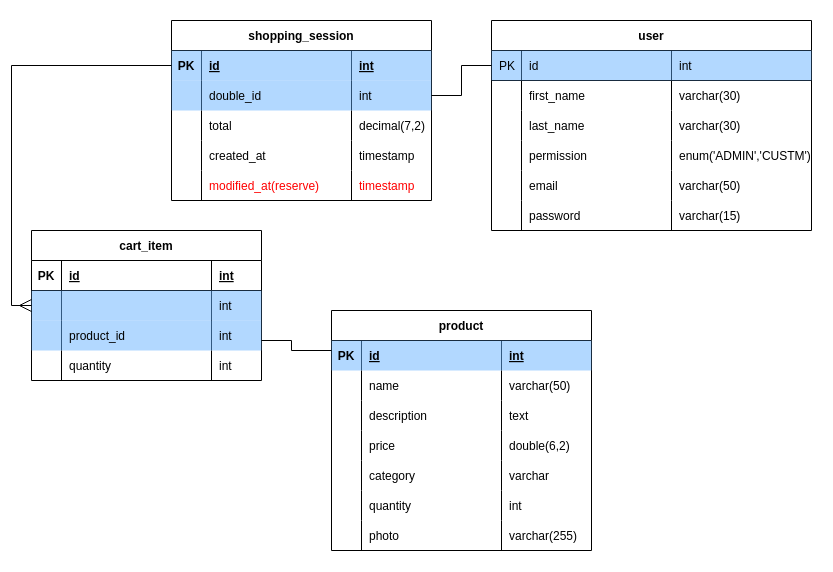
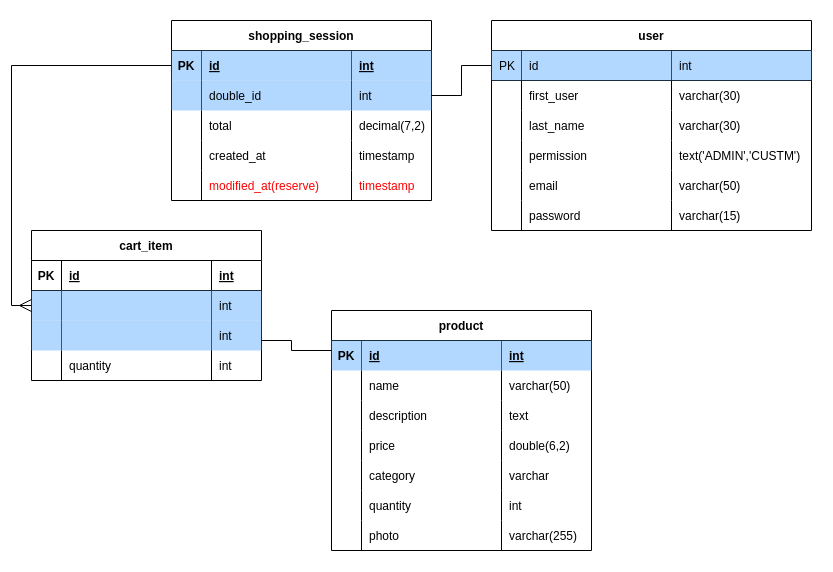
(561, 96) -> (561, 96)
(742, 156) -> (742, 156)
(137, 336) -> none
